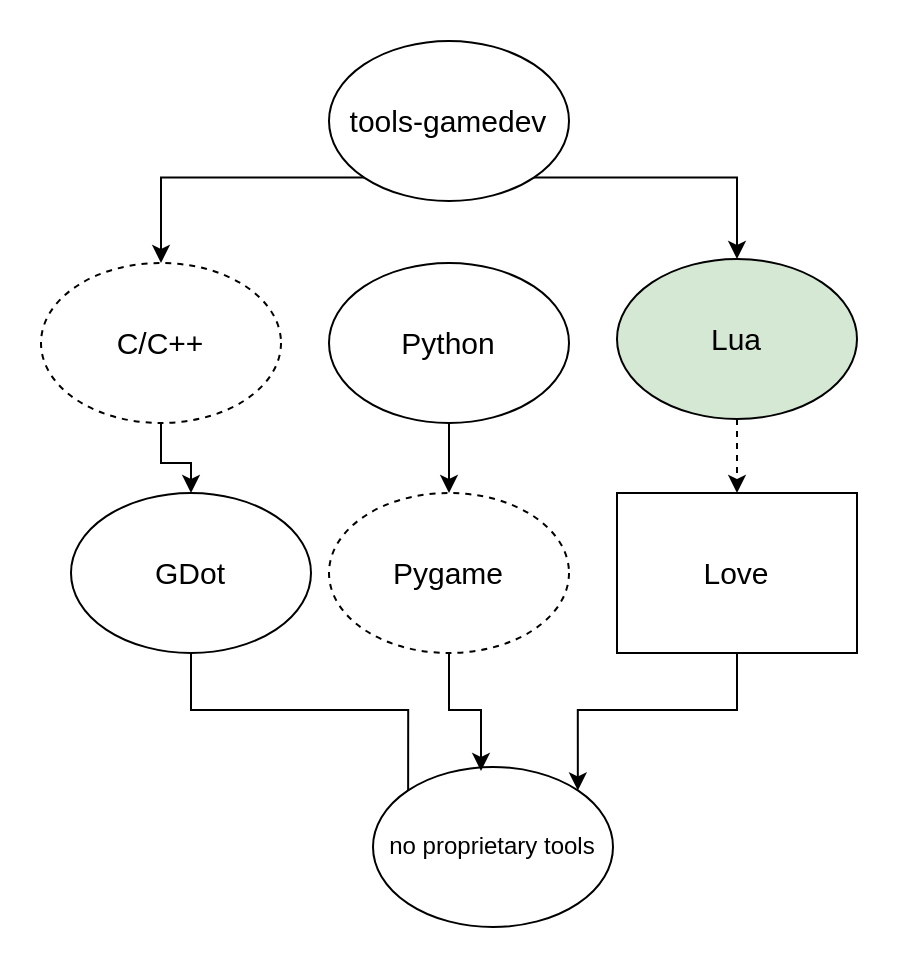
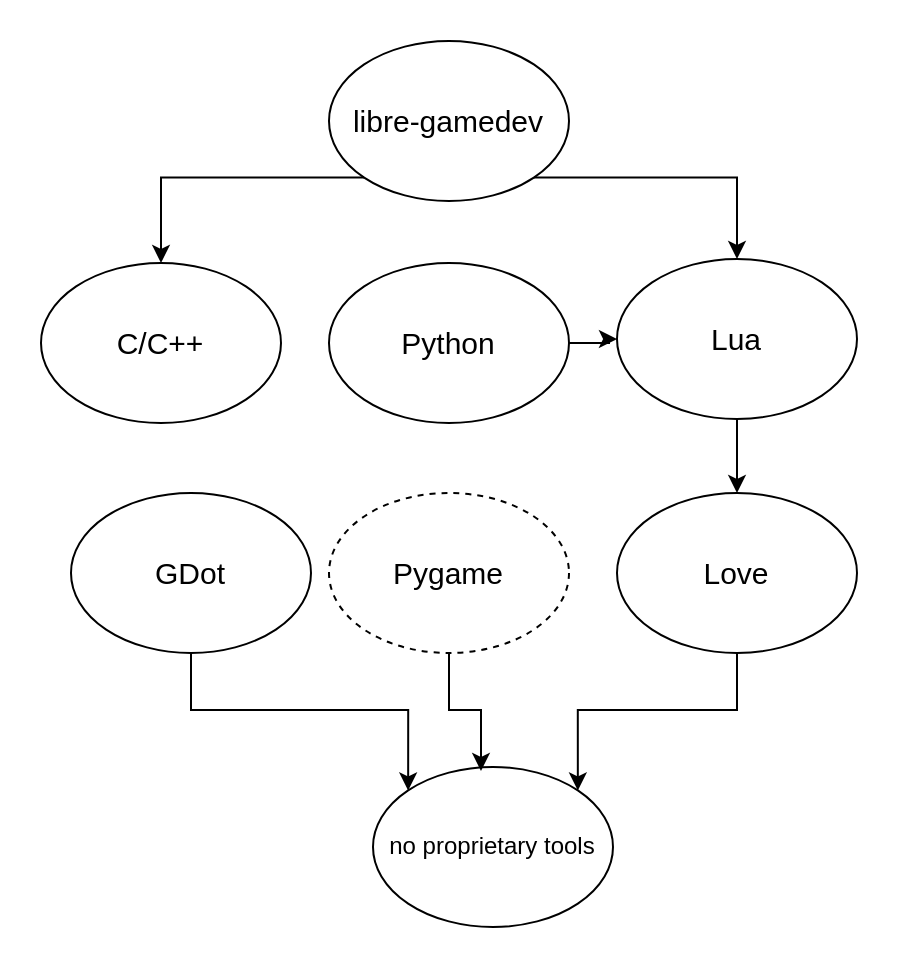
(449, 121) -> (449, 121)
(737, 339) -> (737, 339)
(161, 343) -> (161, 343)
(737, 456) -> (737, 456)
(449, 461) -> (593, 343)
(164, 463) -> none
(737, 573) -> (737, 573)
(408, 780) -> (408, 775)
